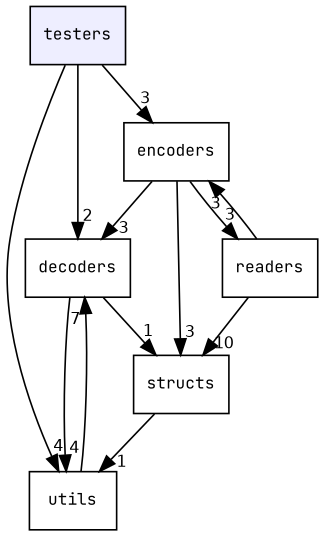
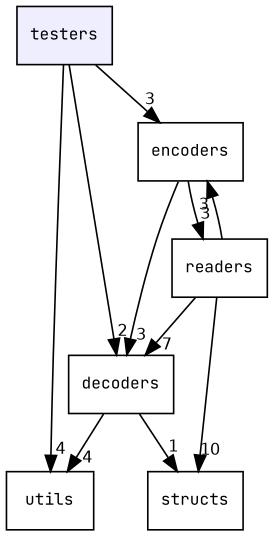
(179, 260) -> none
(86, 393) -> (176, 320)
(133, 437) -> none
